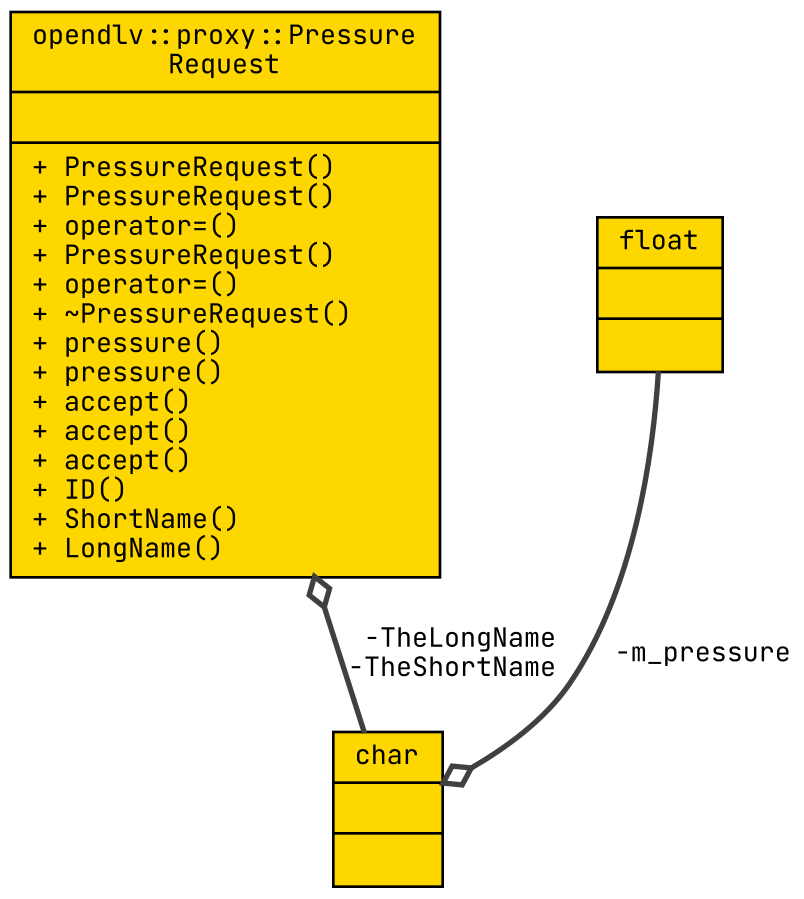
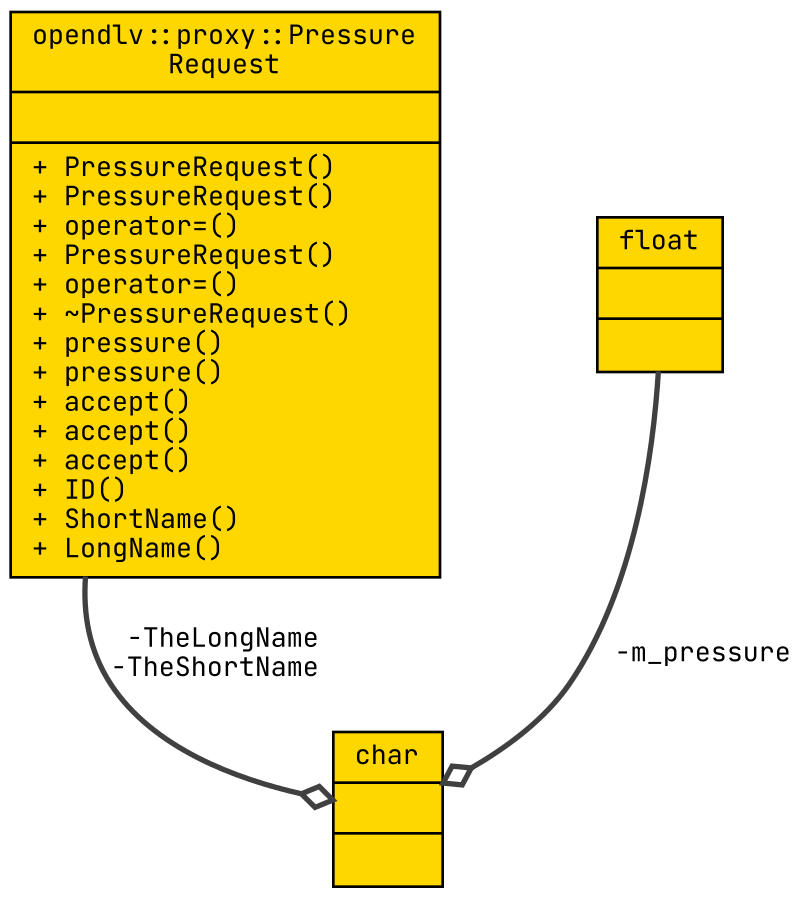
(344, 670) -> (148, 726)
